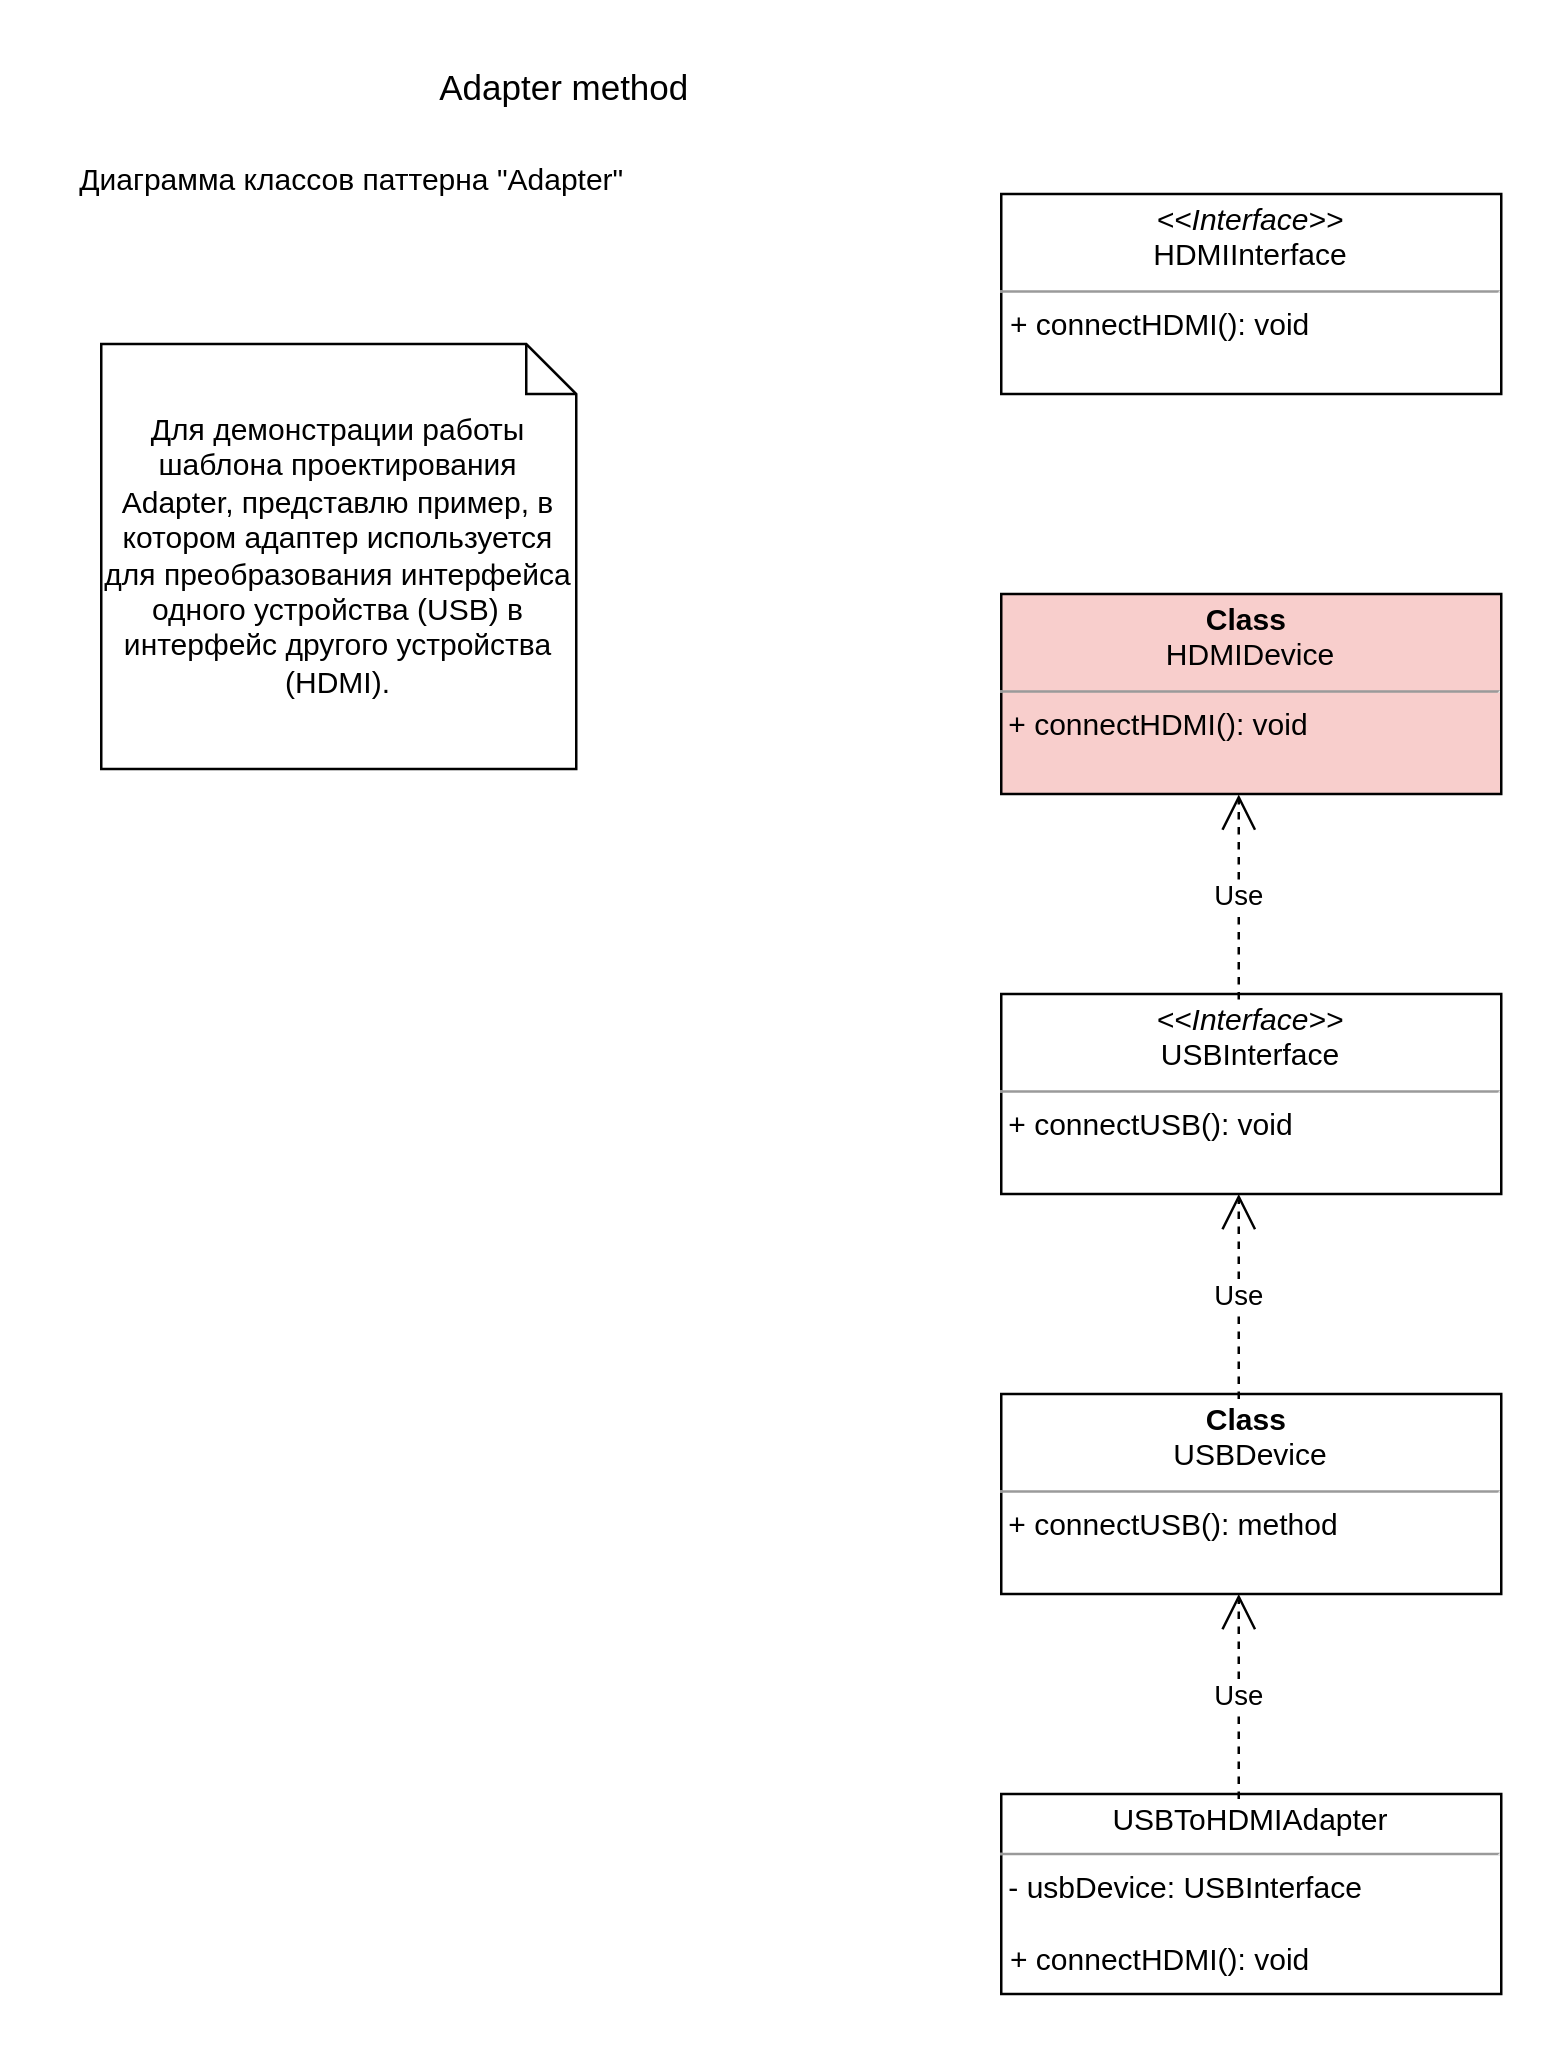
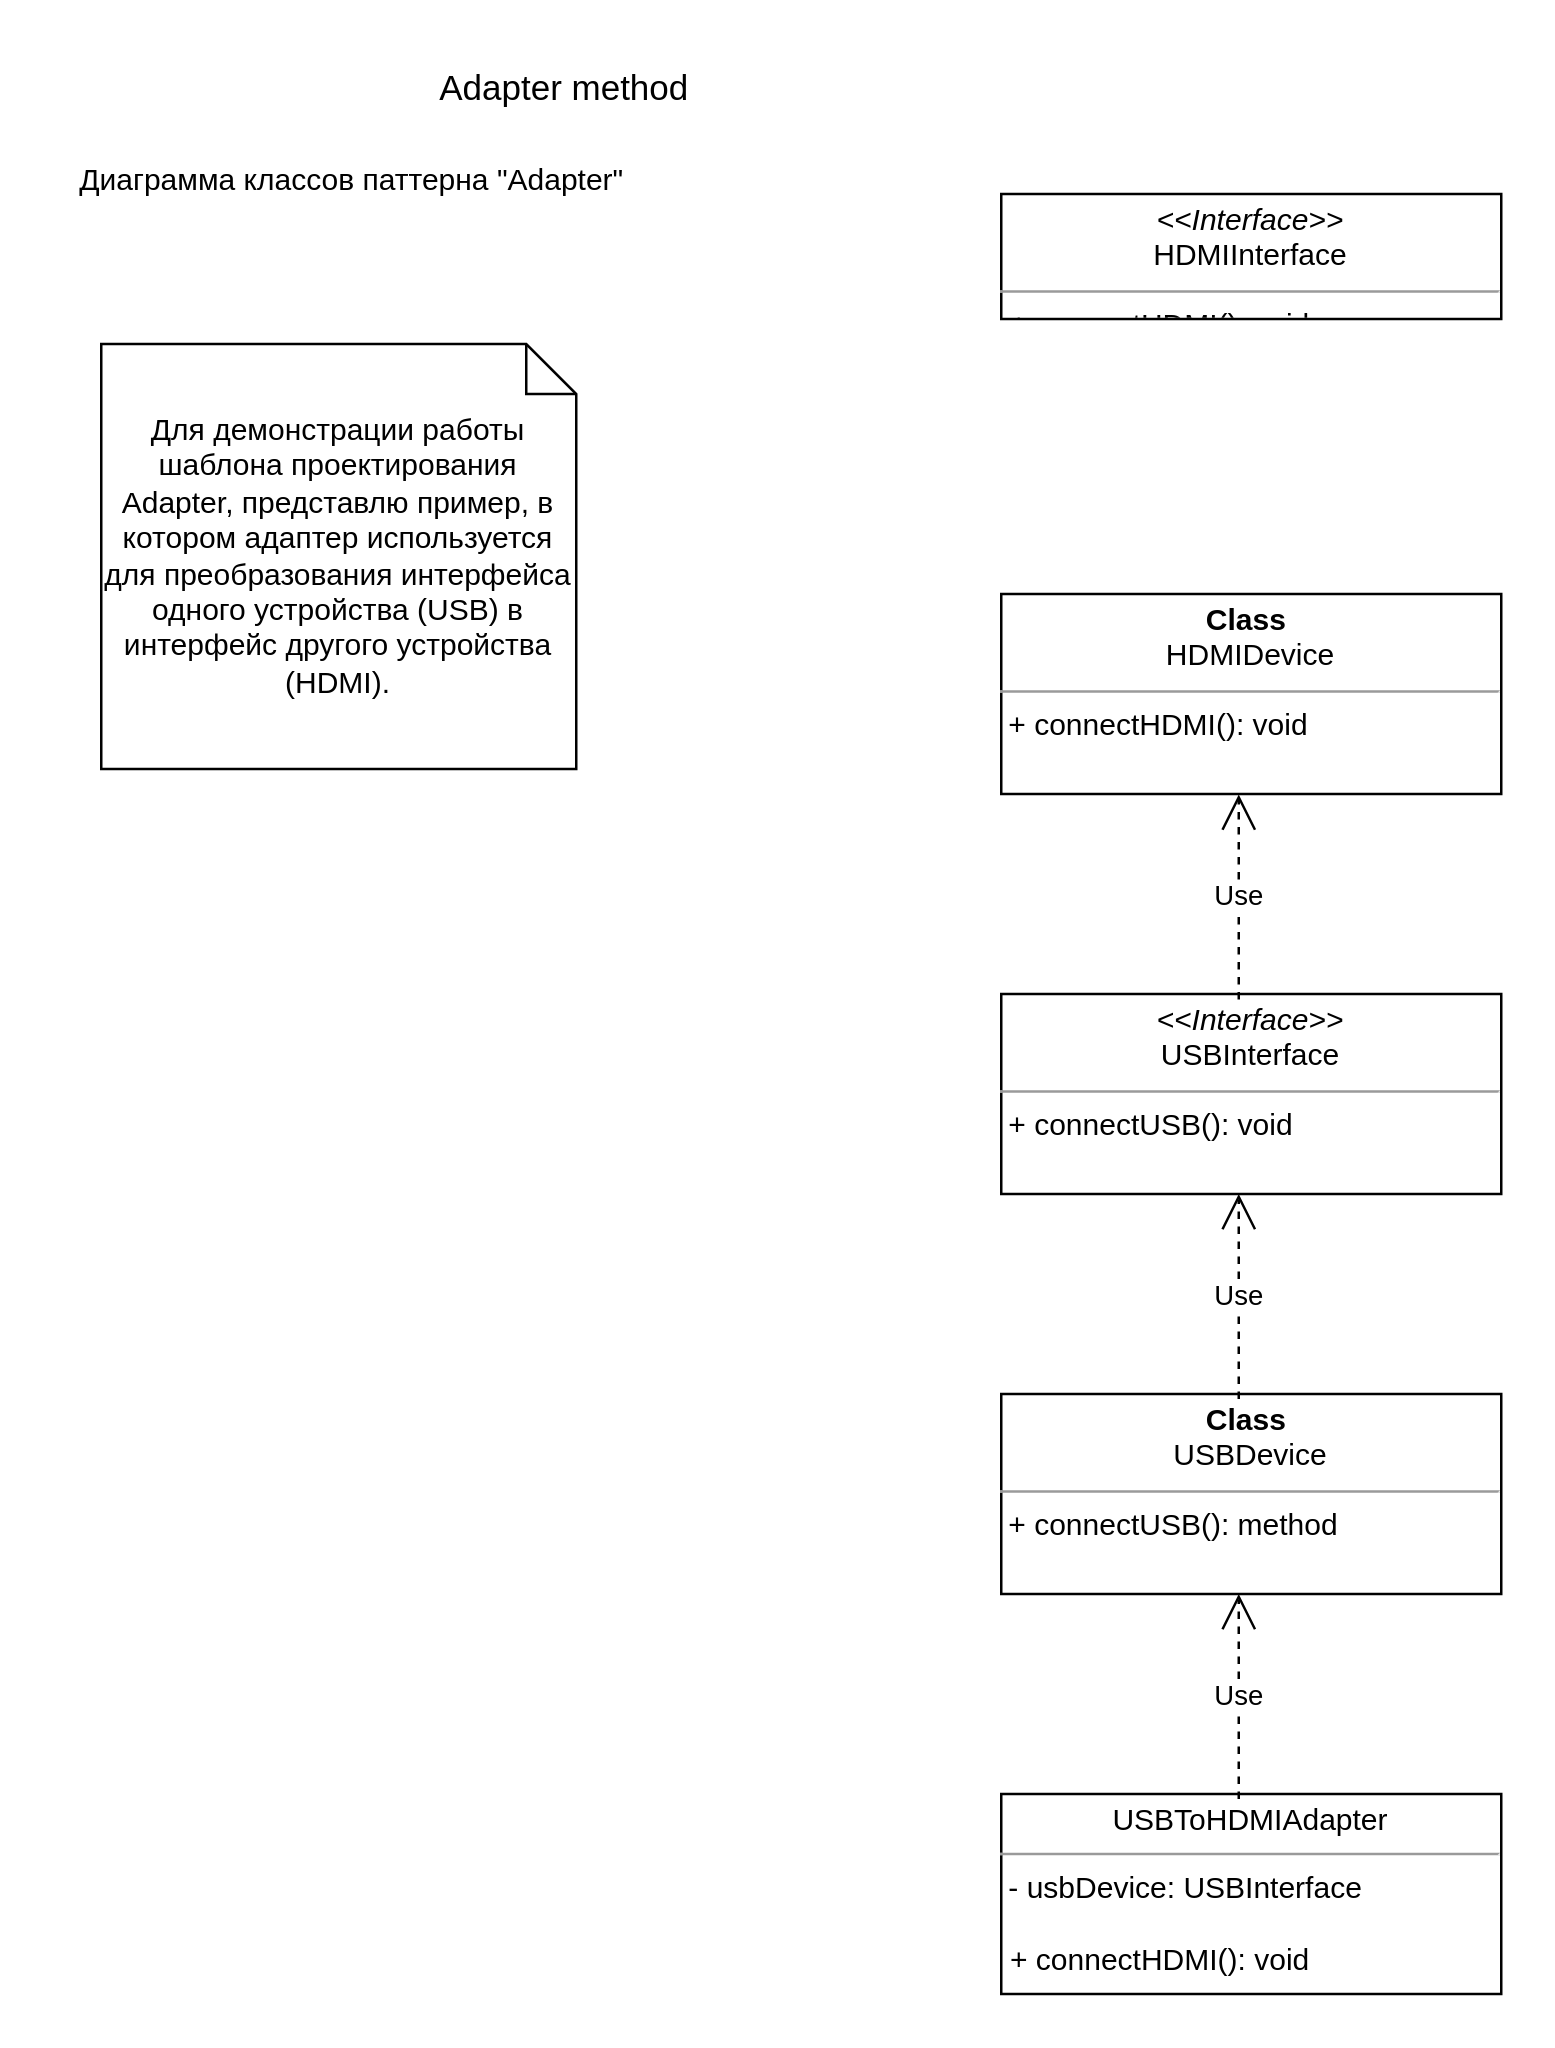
(1251, 294) -> (1251, 256)
(1251, 694) -> (1251, 694)
